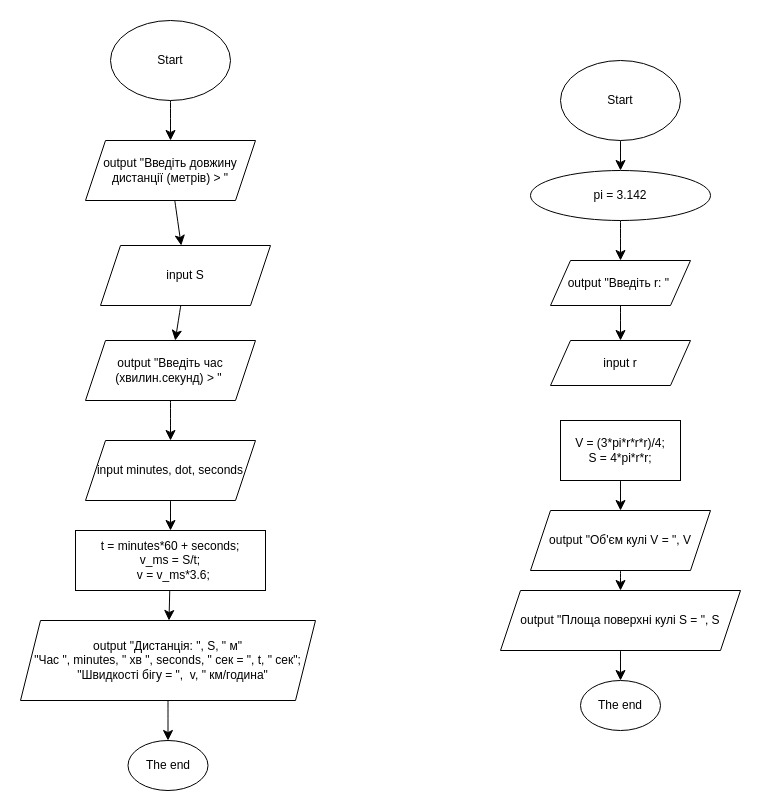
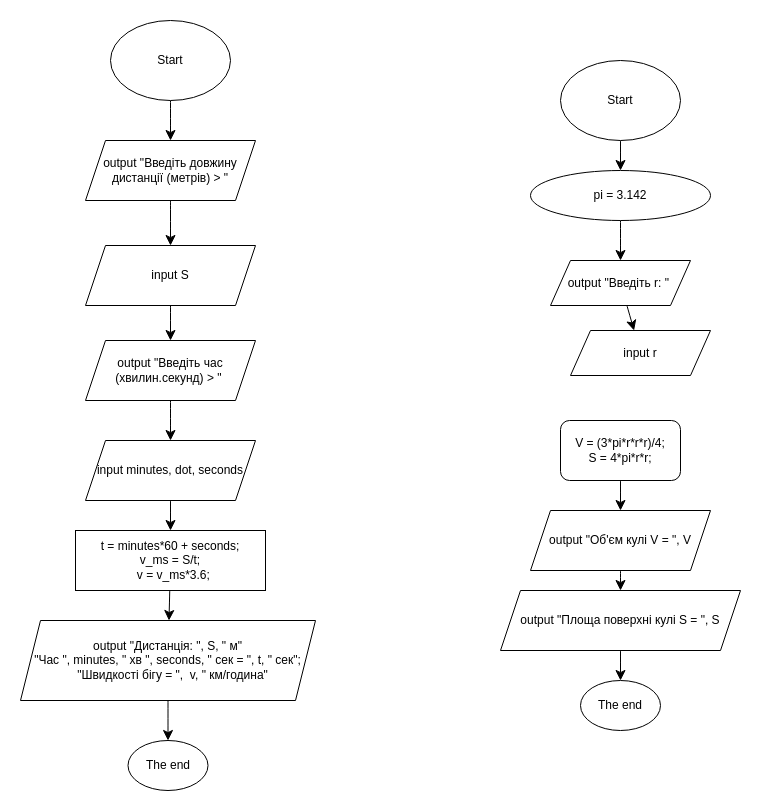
(186, 276) -> (171, 276)
(621, 363) -> (641, 353)
(621, 451) -> (621, 451)
